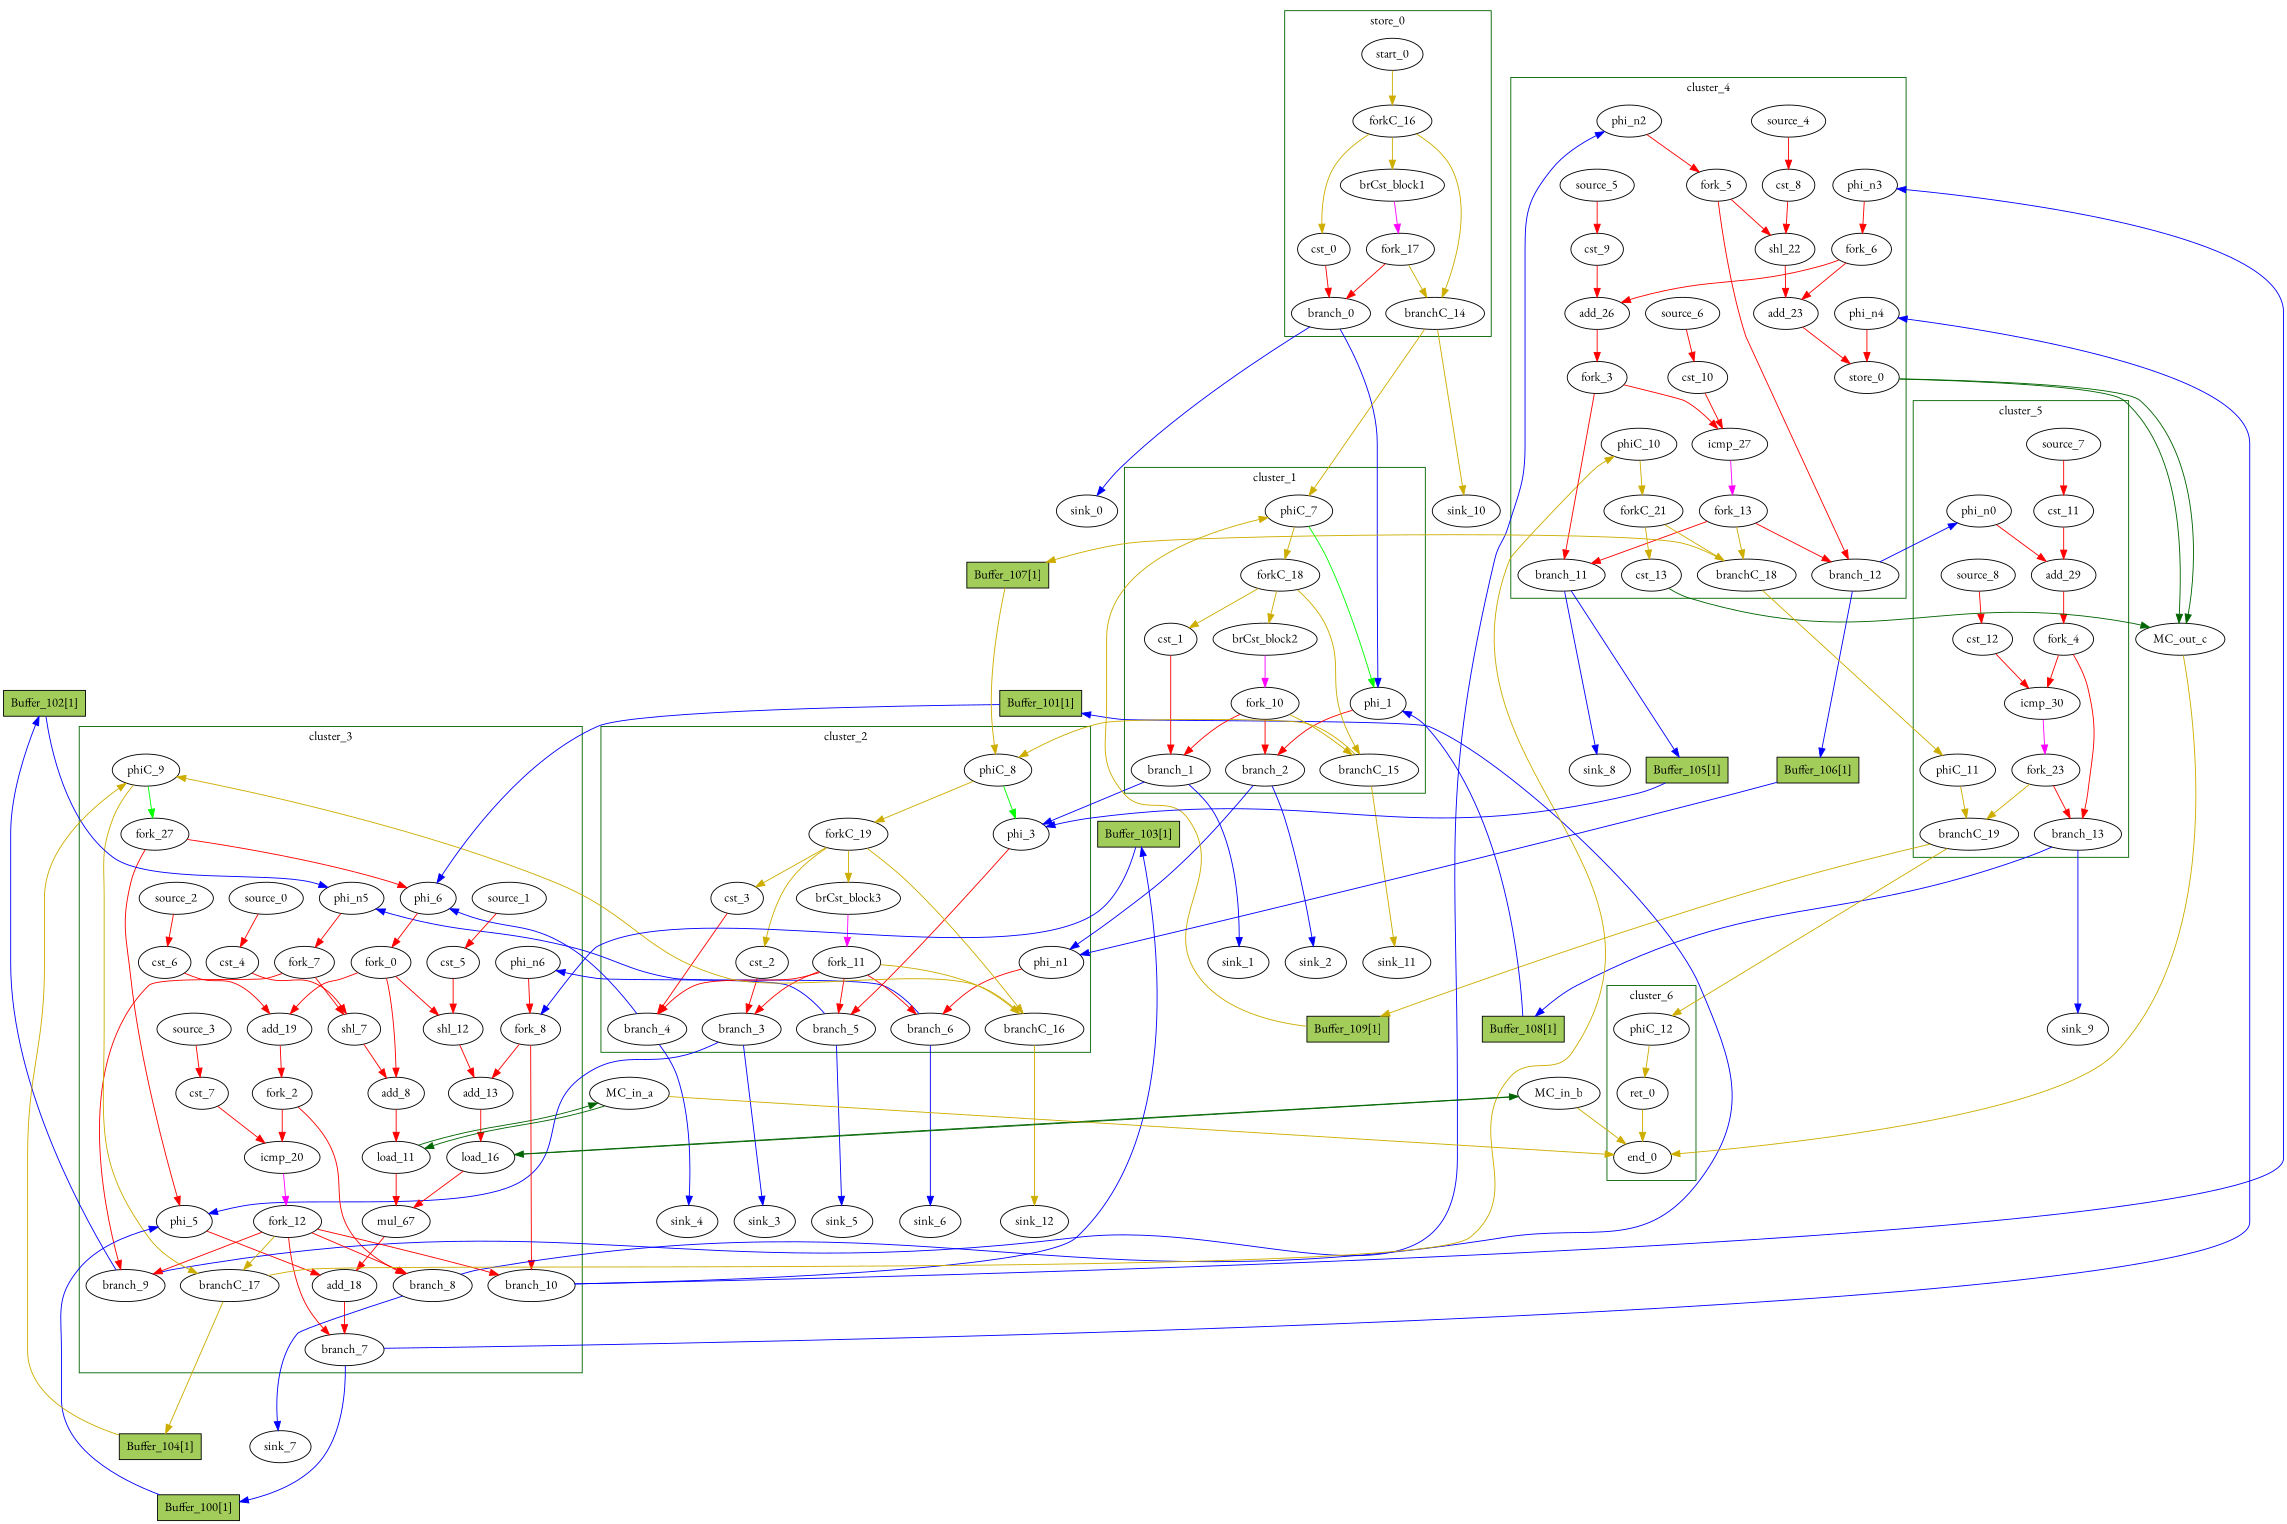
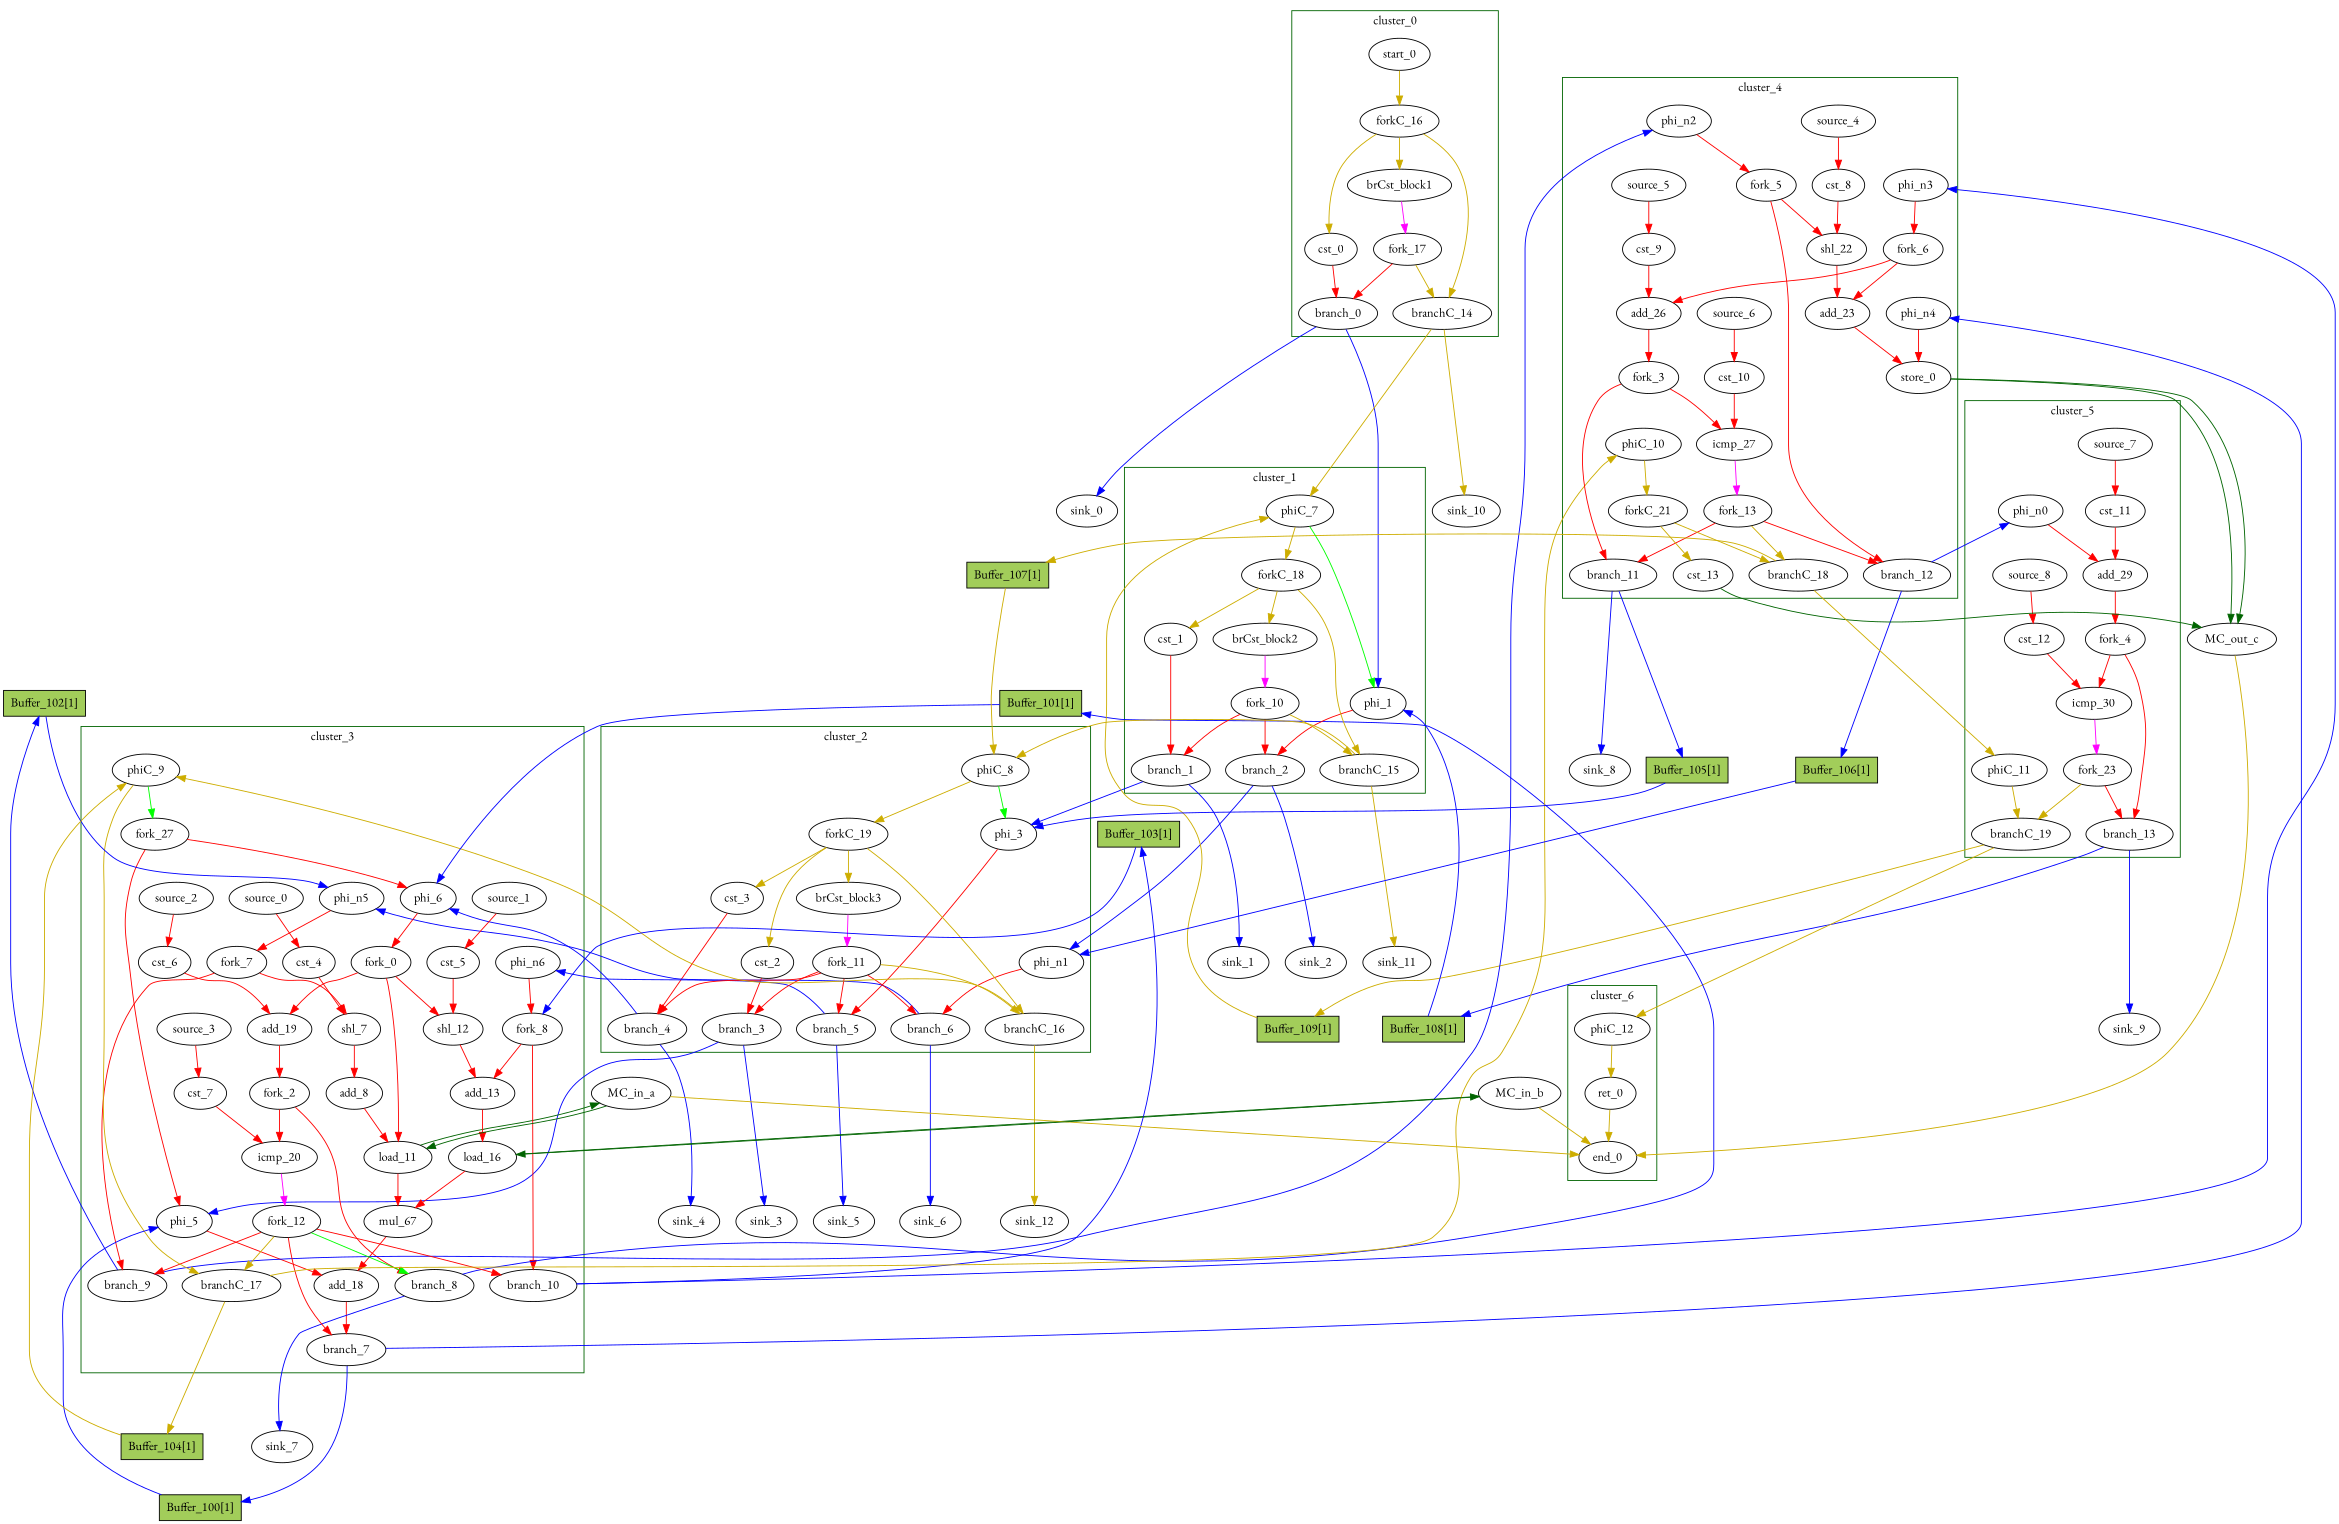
(1388, 21) -> (1395, 21)
(393, 1023) -> (396, 1055)
(357, 1252) -> (356, 1251)
